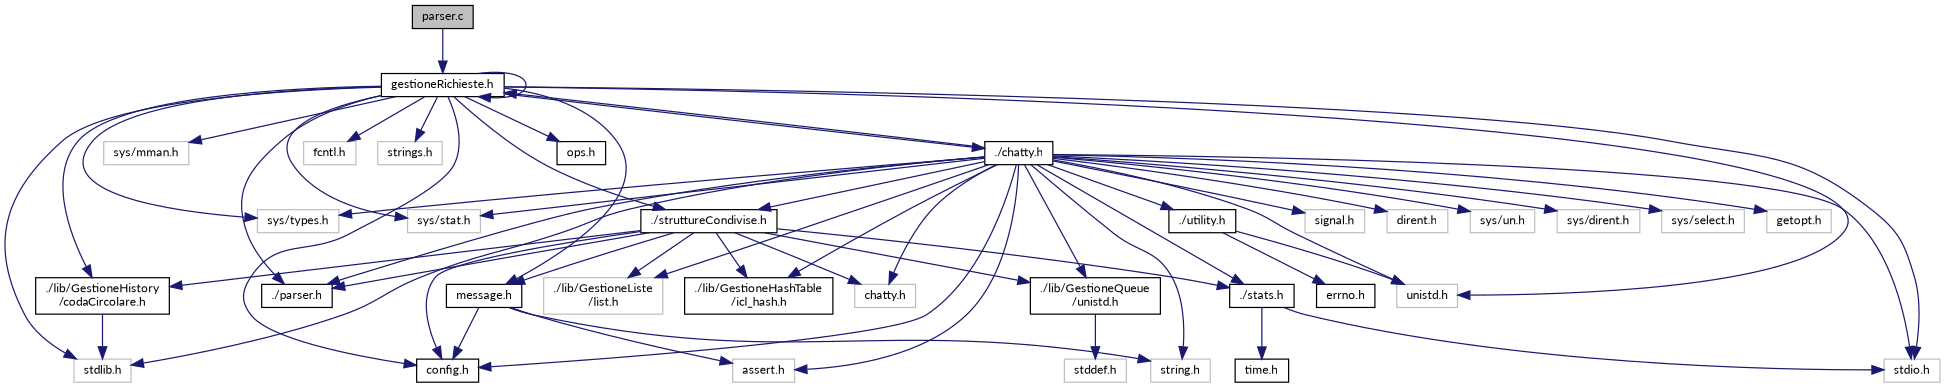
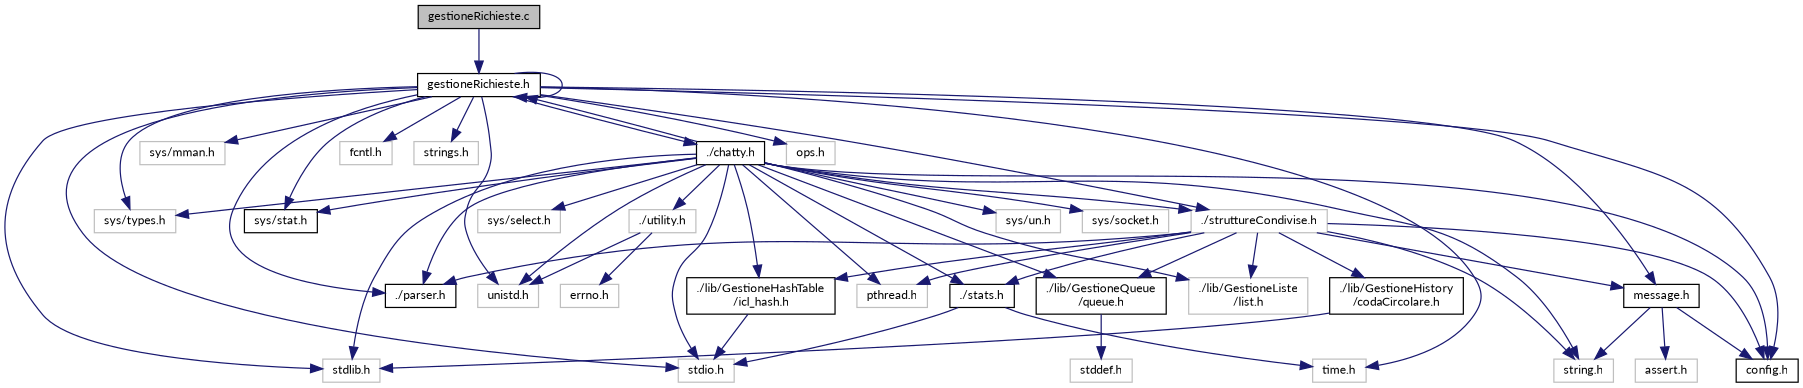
(443, 17) -> (479, 17)
(79, 141) -> (1100, 132)
(581, 153) -> (811, 153)
(444, 221) -> (281, 221)
(709, 221) -> (1259, 221)
(1202, 221) -> (662, 221)
(1335, 221) -> none
(1417, 221) -> none
(1598, 221) -> (1125, 221)
(1799, 221) -> none
none -> (1451, 267)
(885, 296) -> (892, 296)
(1095, 296) -> (1101, 296)
(1346, 296) -> (590, 296)
(963, 318) -> none
none -> (735, 332)
(1262, 371) -> (1339, 371)
